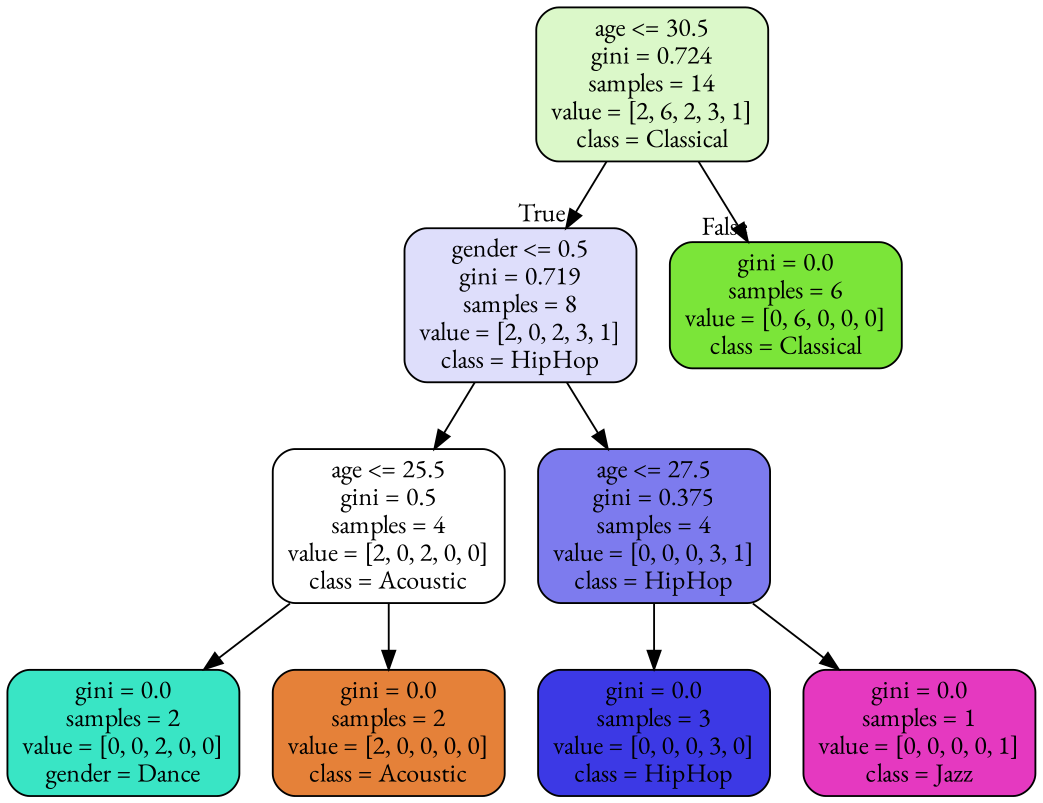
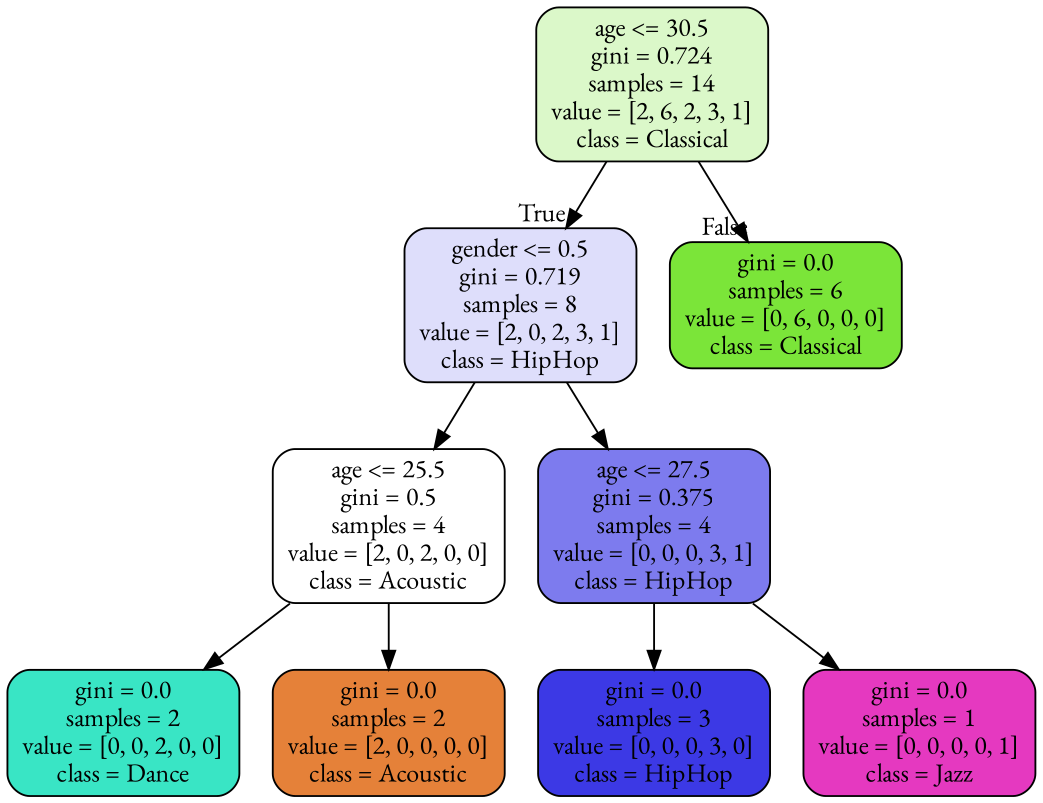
(123, 733) -> (123, 733)
